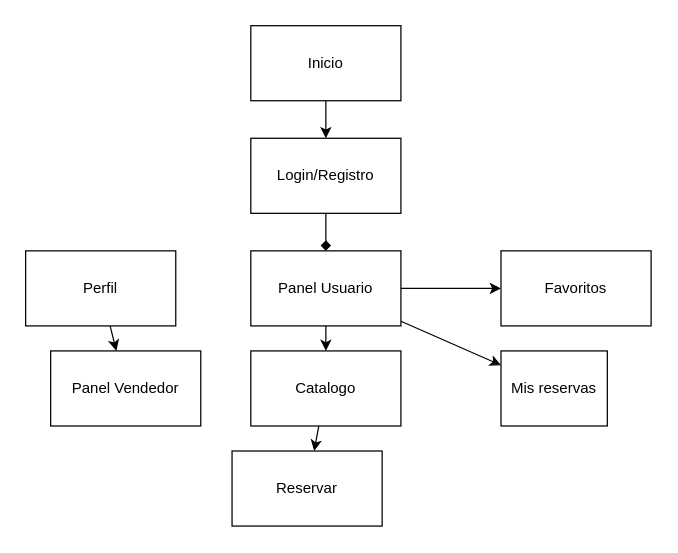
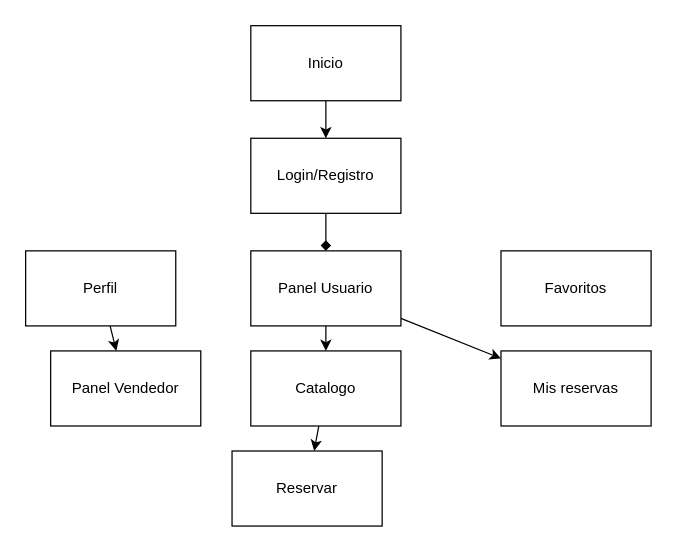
(447, 288) -> none
(554, 388) -> (576, 388)
